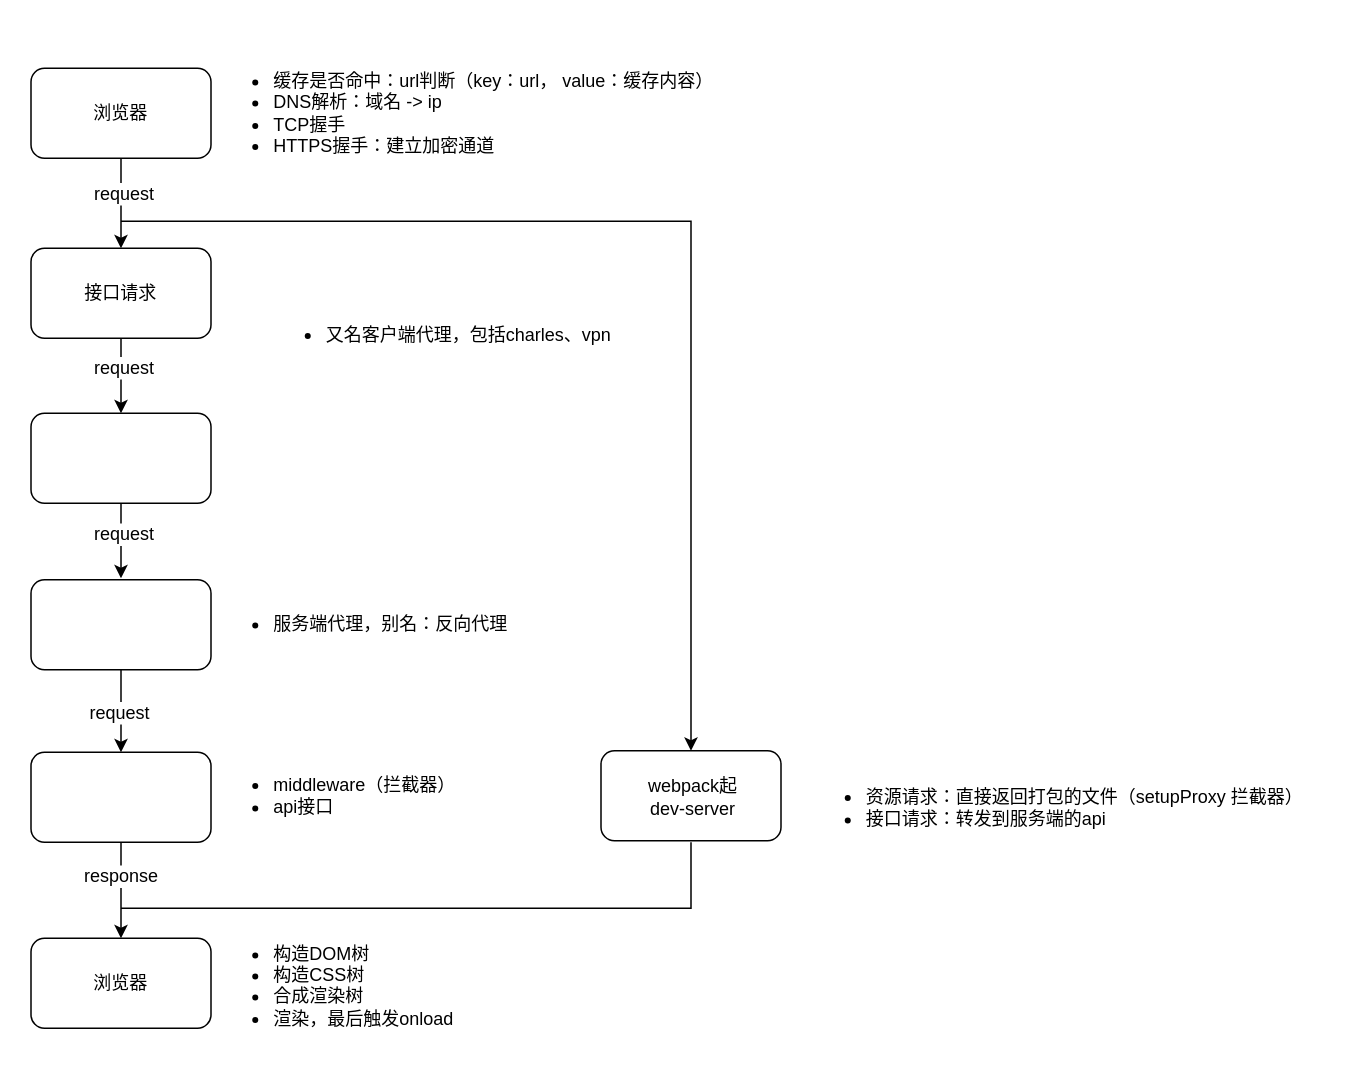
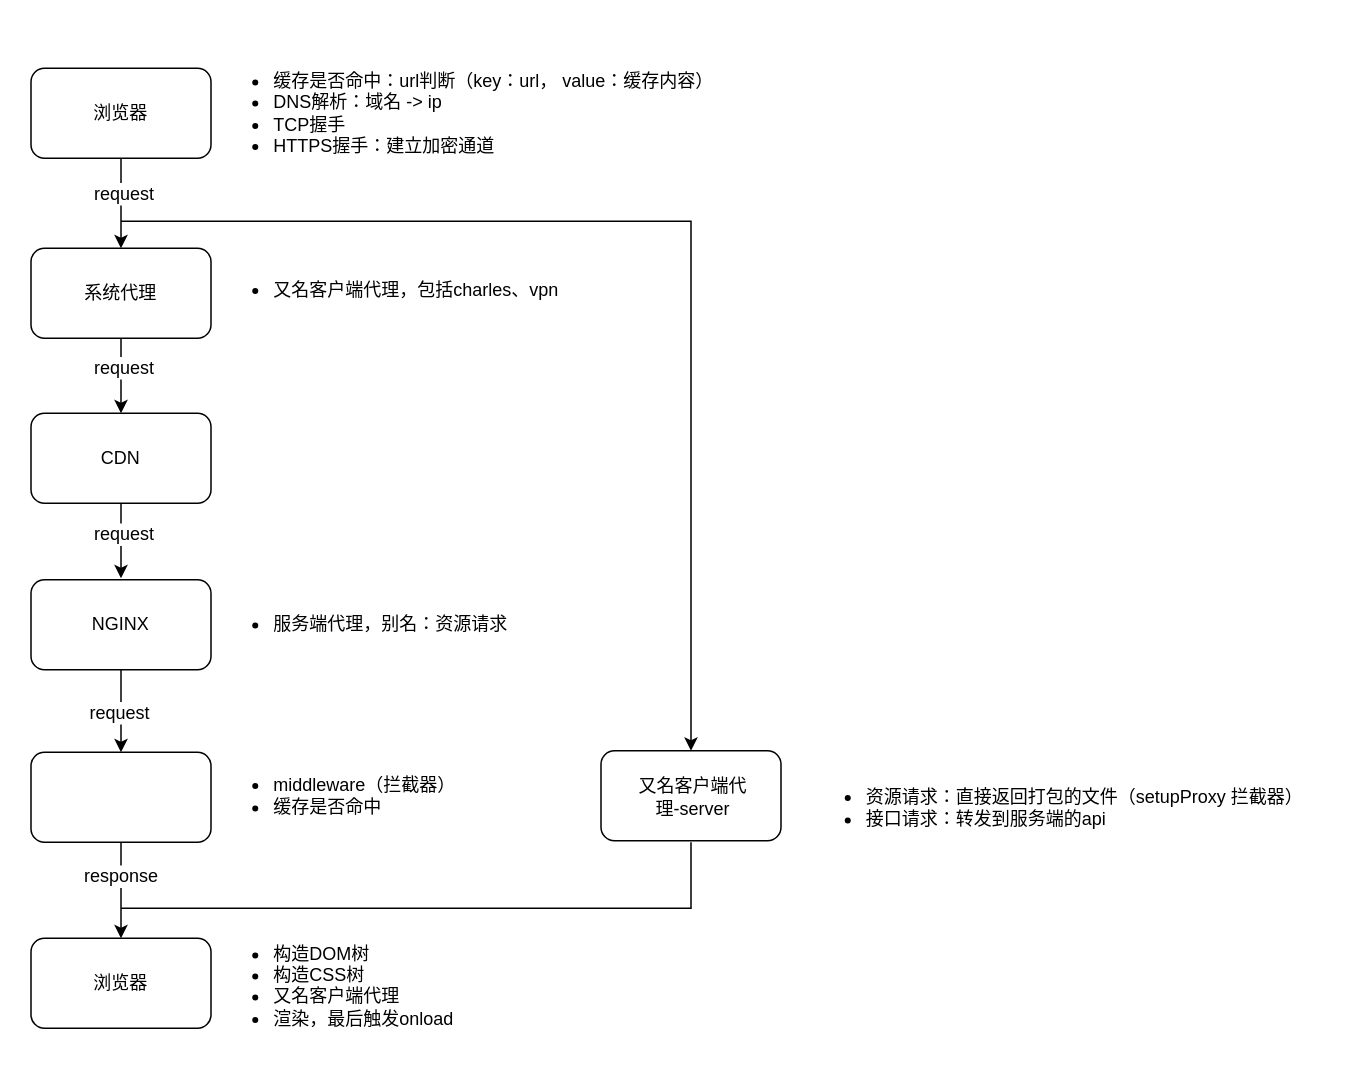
(121, 293) -> (121, 293)
(608, 335) -> (556, 290)
none -> (121, 458)
none -> (121, 625)
(331, 625) -> (331, 625)
(304, 796) -> (304, 796)
(693, 797) -> (693, 797)
(305, 982) -> (305, 982)
